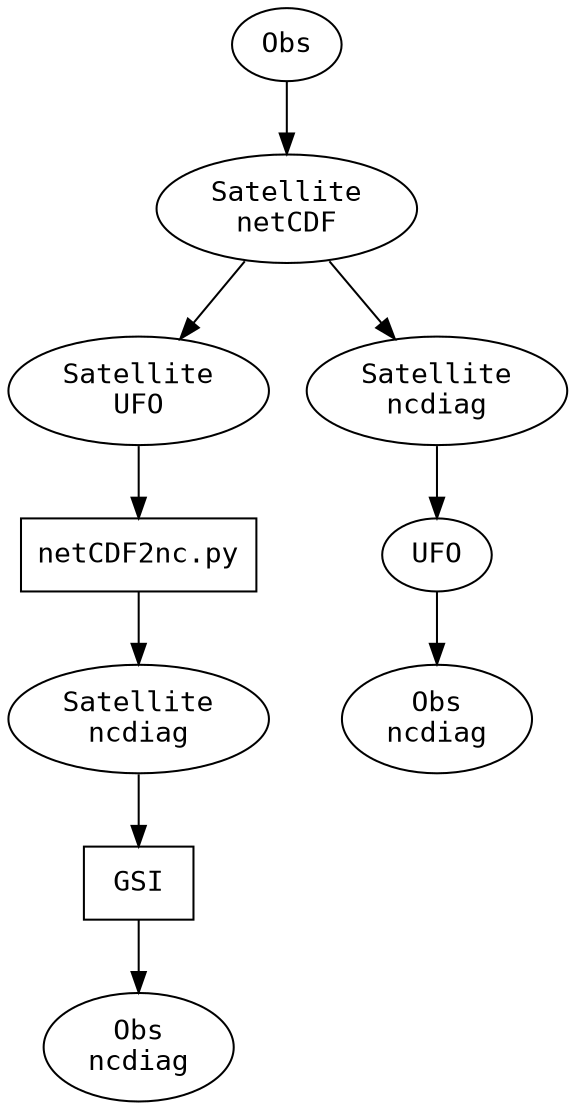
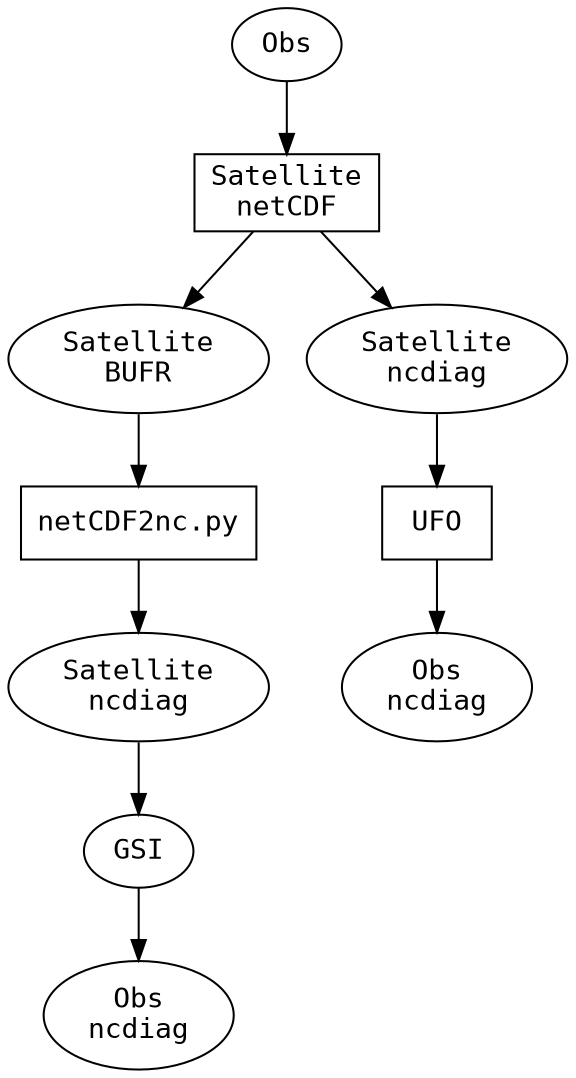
(287, 209) -> (287, 193)
(139, 391) -> (139, 359)
(437, 555) -> (437, 523)
(139, 883) -> (139, 851)
